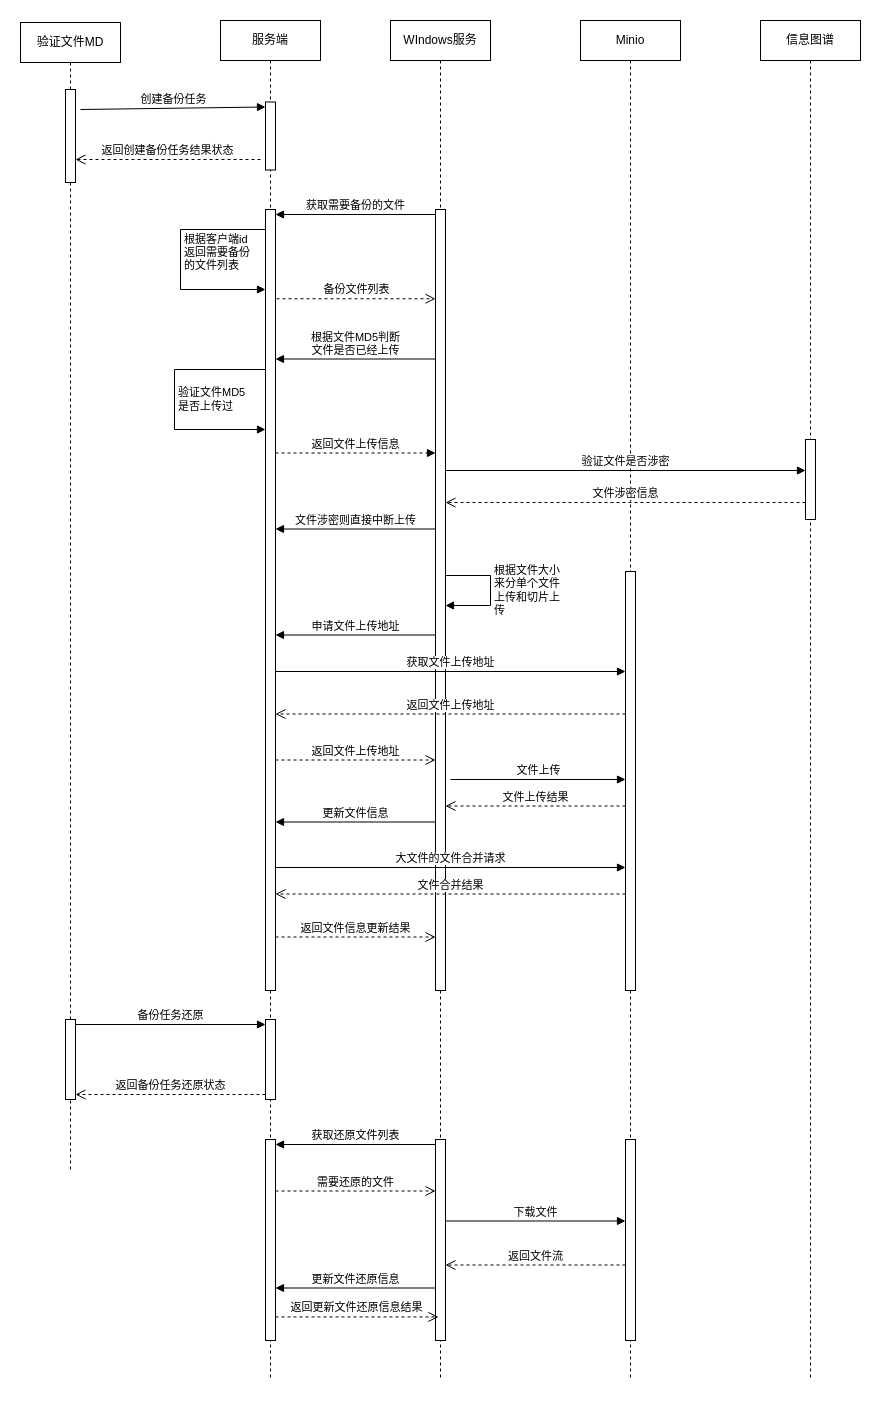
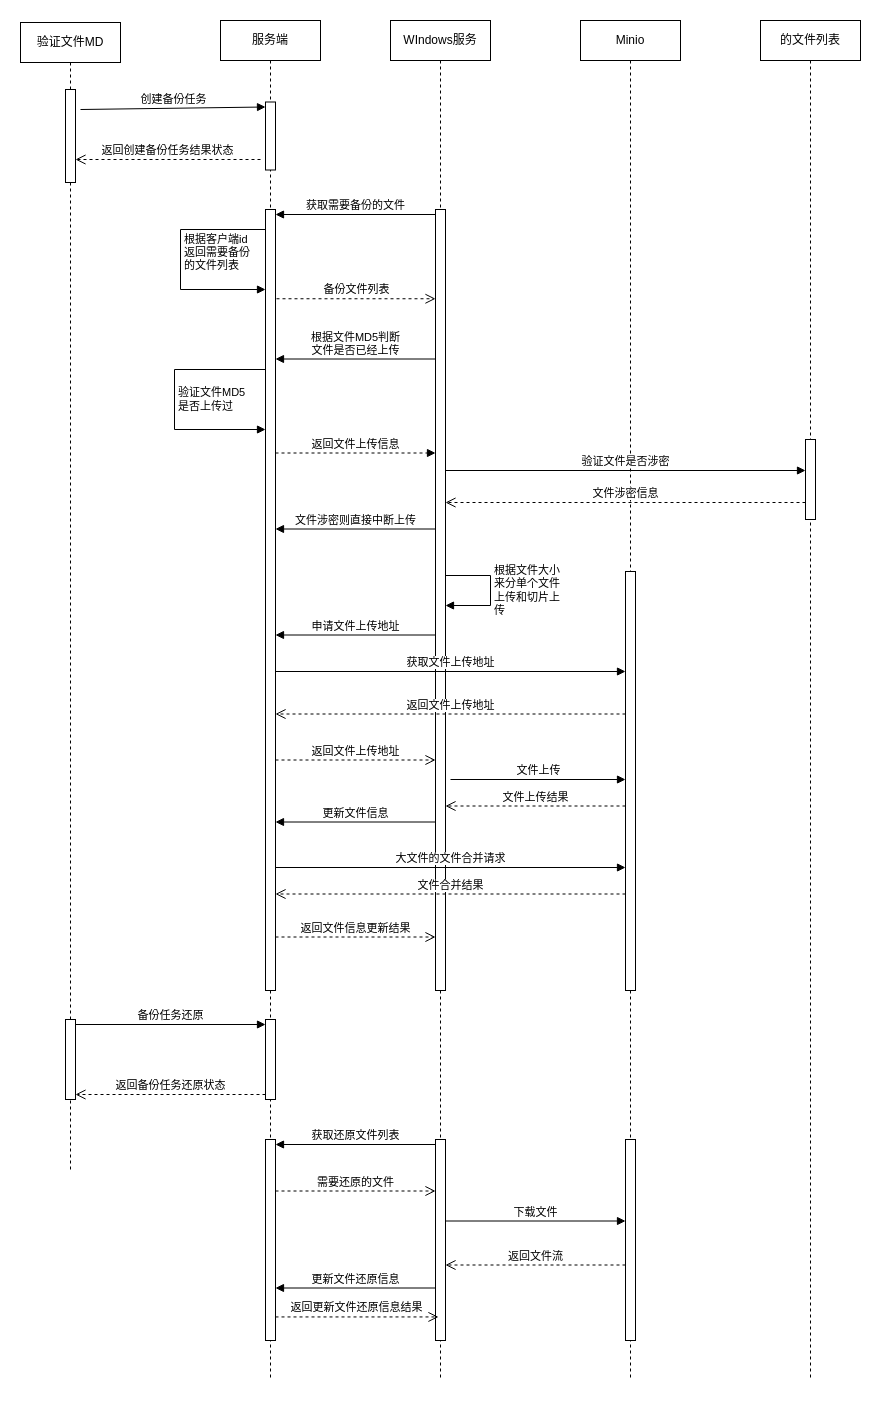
(811, 41) -> (811, 41)
